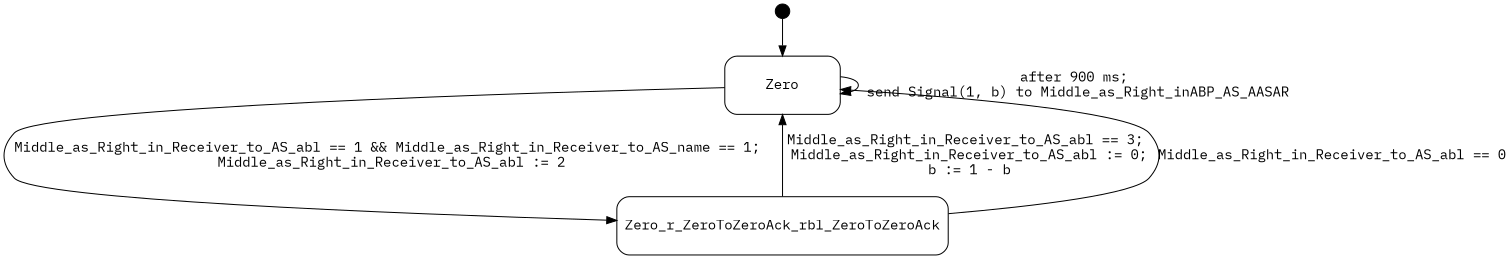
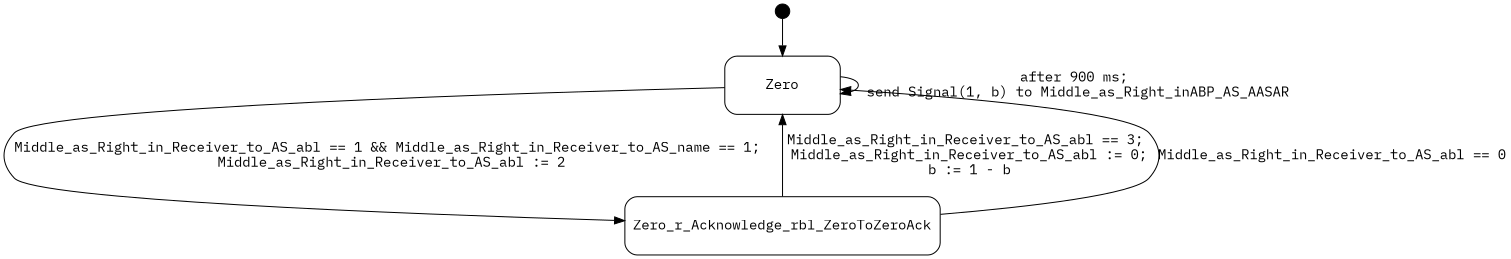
(783, 226) -> (783, 226)
